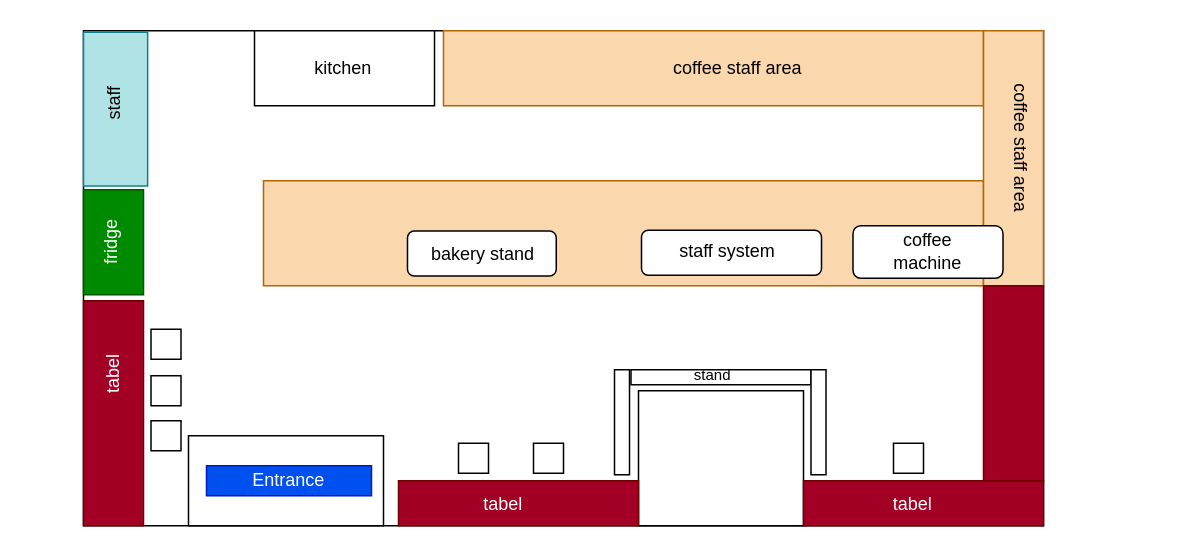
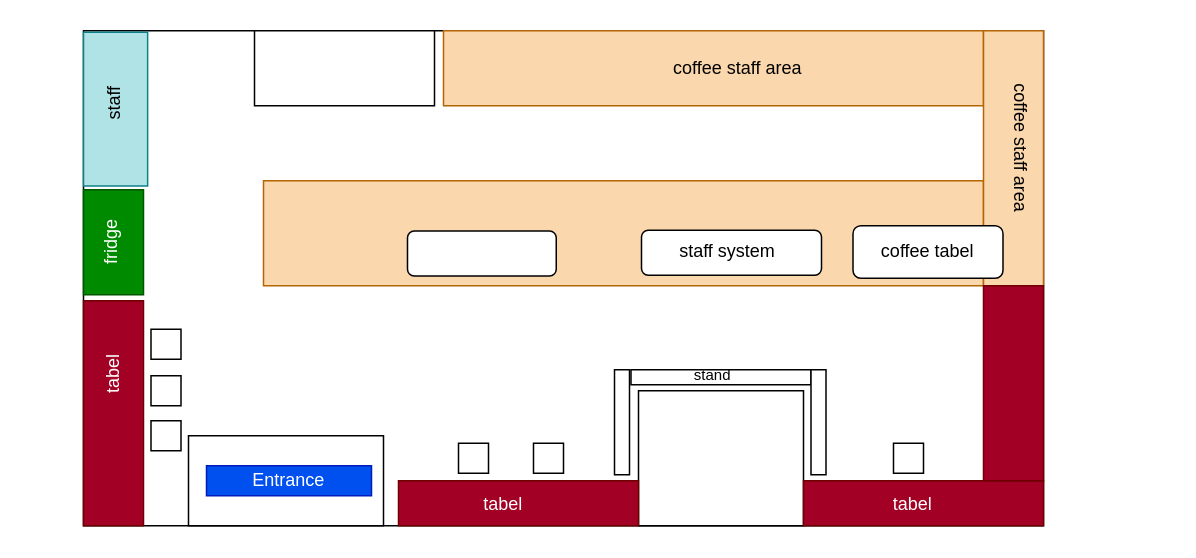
(346, 68) -> none
(928, 251) -> (928, 251)
(483, 254) -> none
